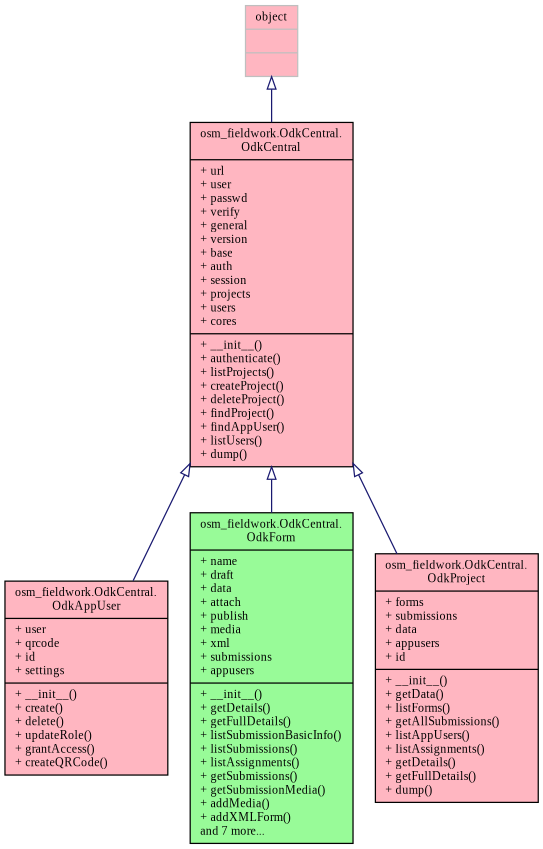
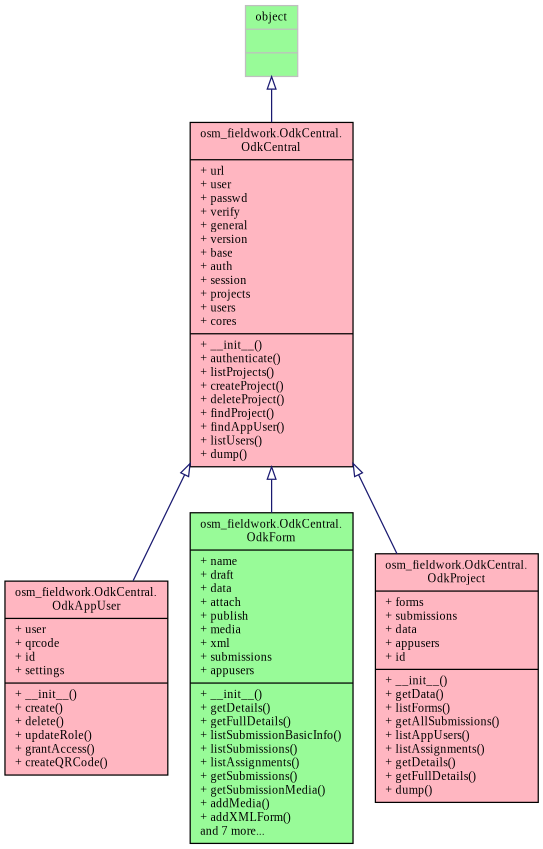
(272, 41) -> (272, 41)
